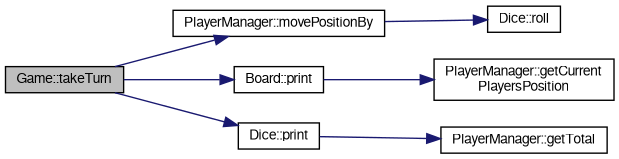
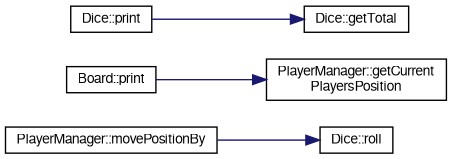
(65, 80) -> none
(524, 140) -> (356, 19)
